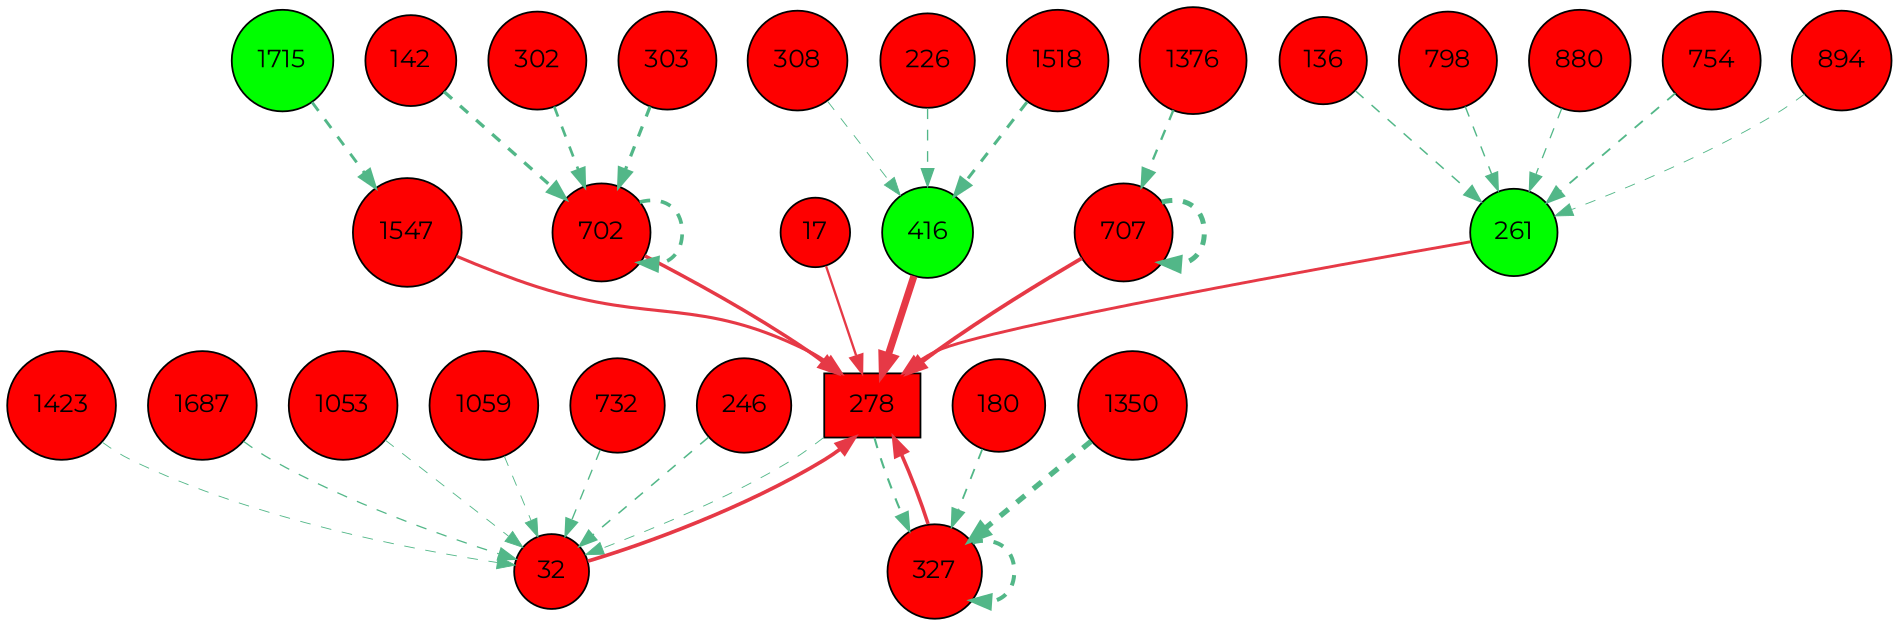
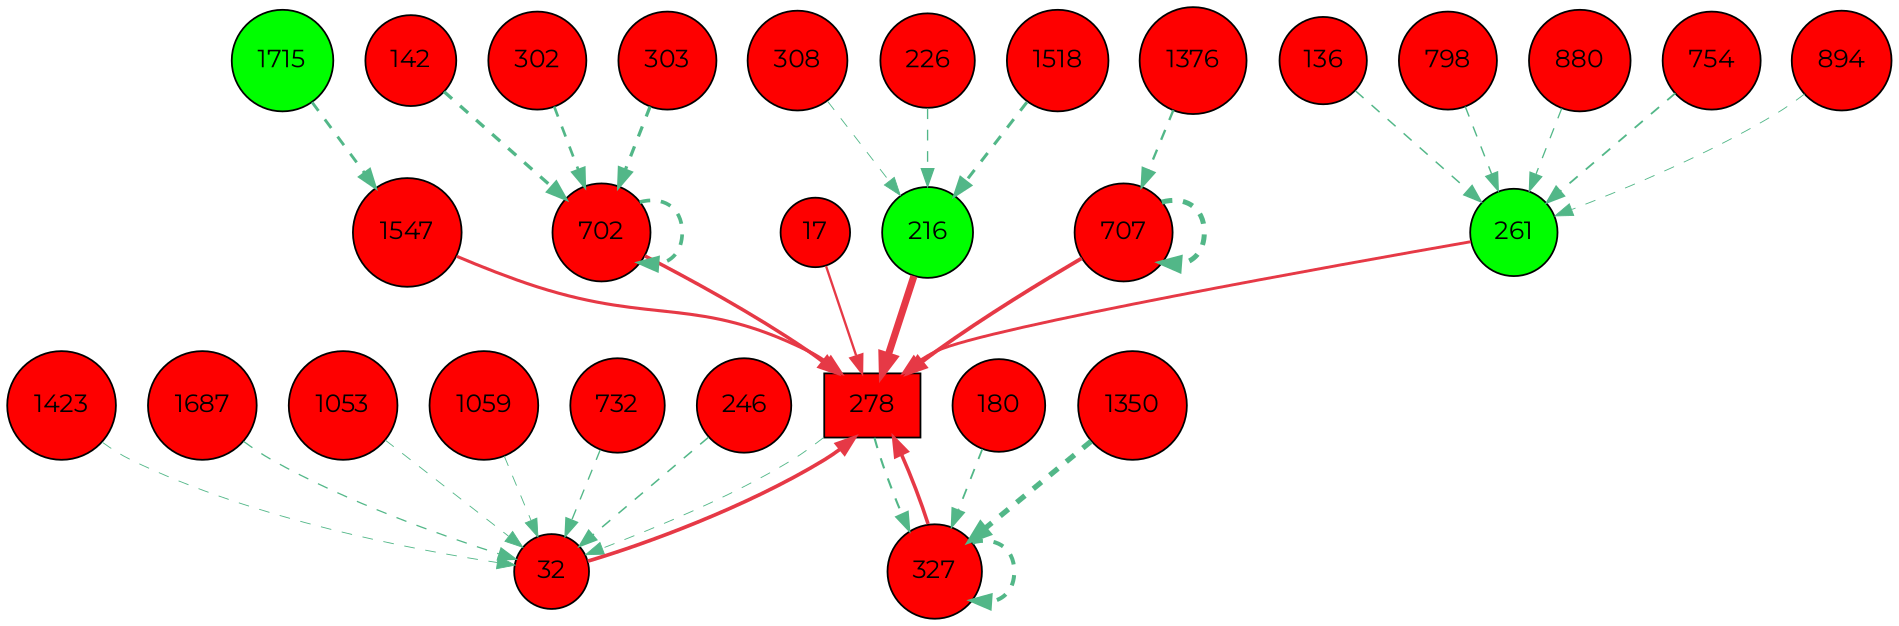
(928, 232) -> (928, 232)
